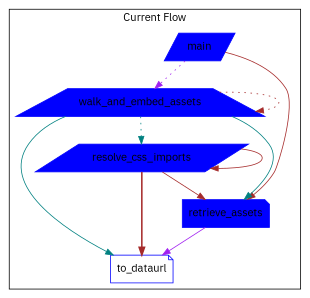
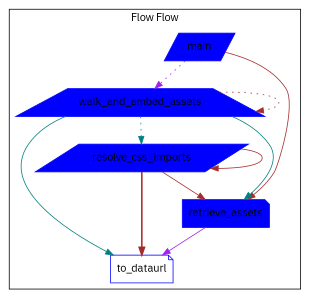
(155, 18) -> (155, 18)
